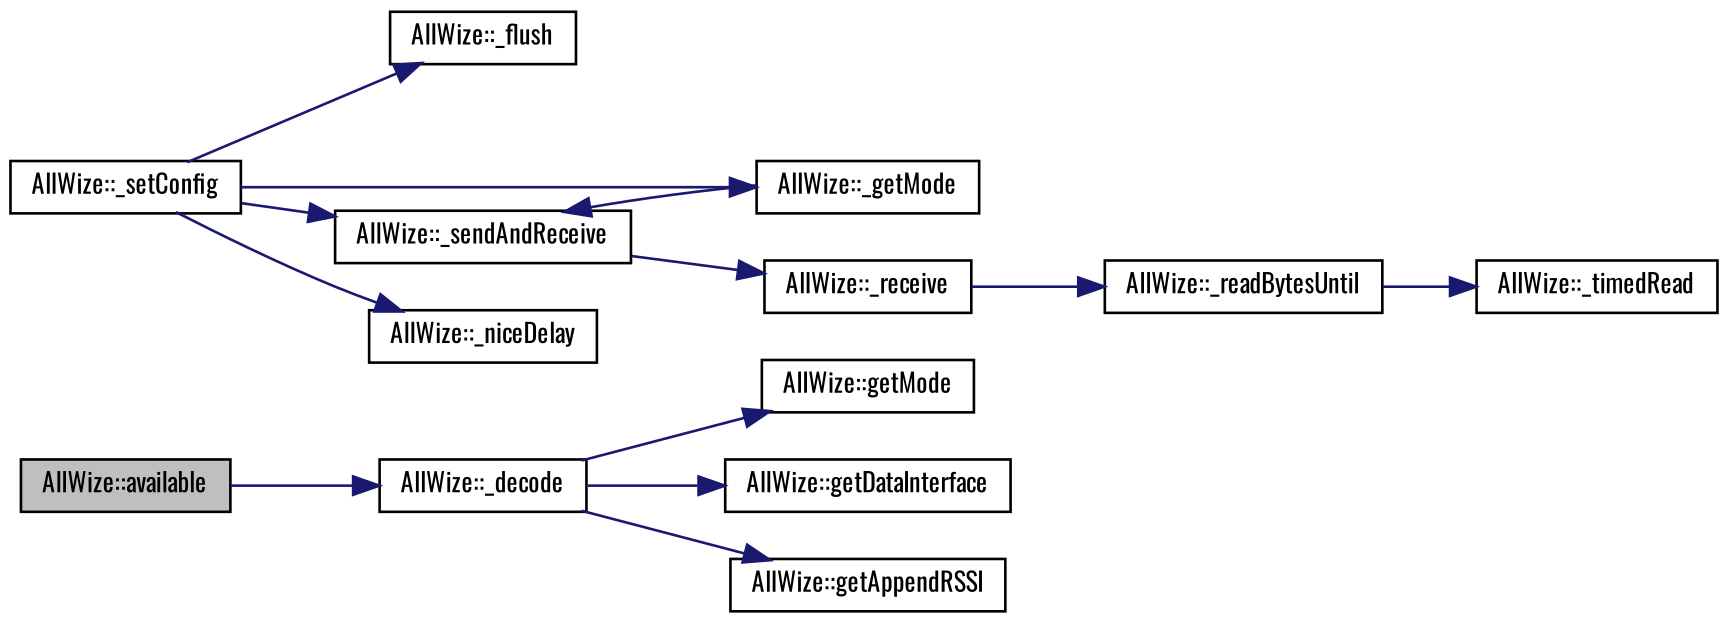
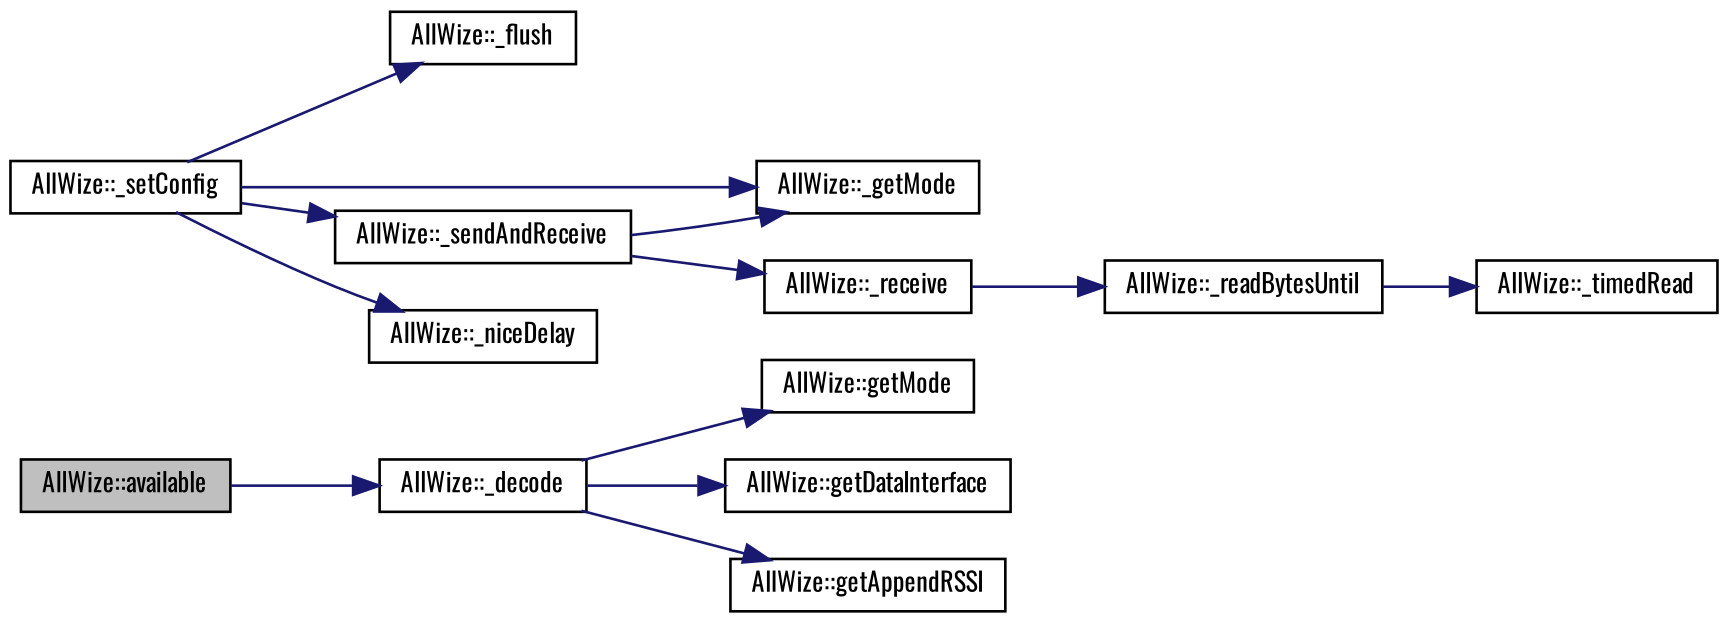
(673, 195) -> (696, 227)
